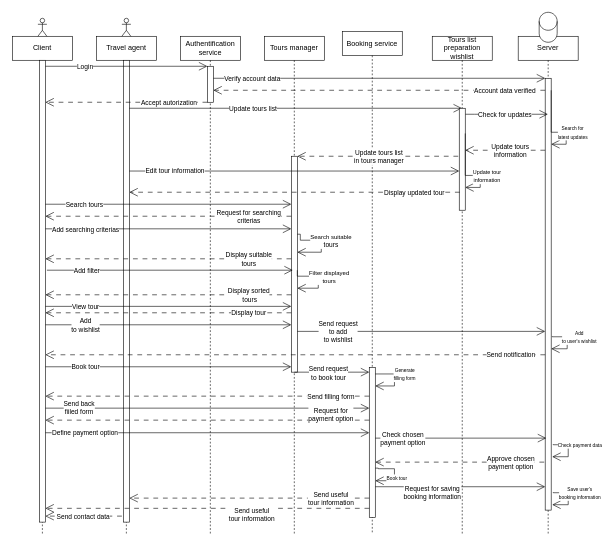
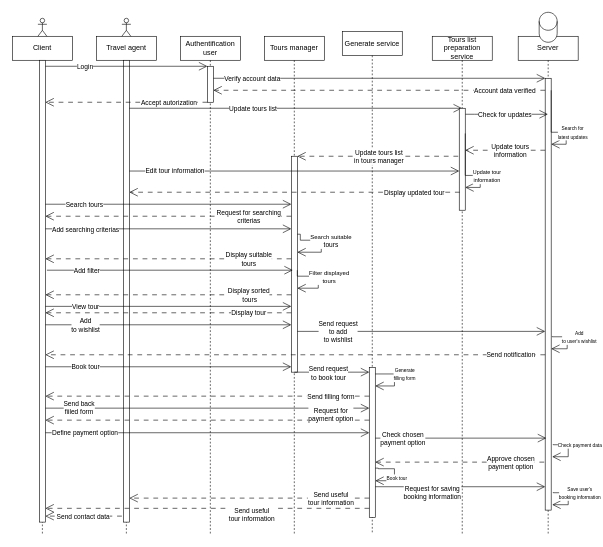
(372, 44) -> (372, 44)
(210, 48) -> (210, 48)
(462, 48) -> (462, 48)
